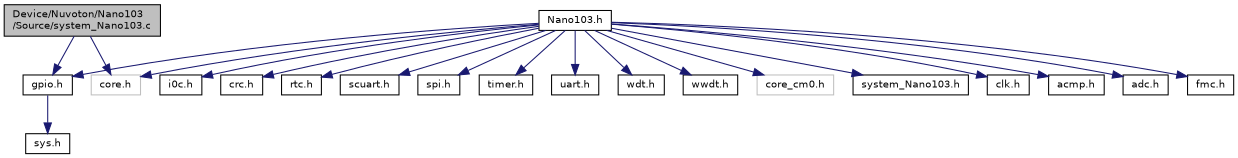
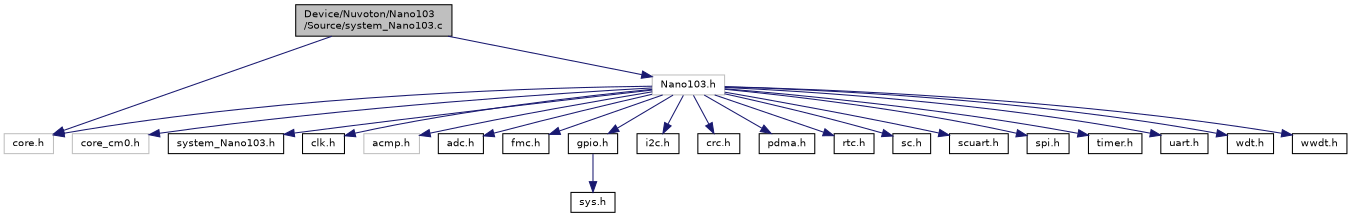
(575, 20) -> (688, 85)
(66, 51) -> (545, 55)
(181, 85) -> (658, 144)
(1076, 85) -> (392, 144)
none -> (787, 144)
none -> (912, 144)
